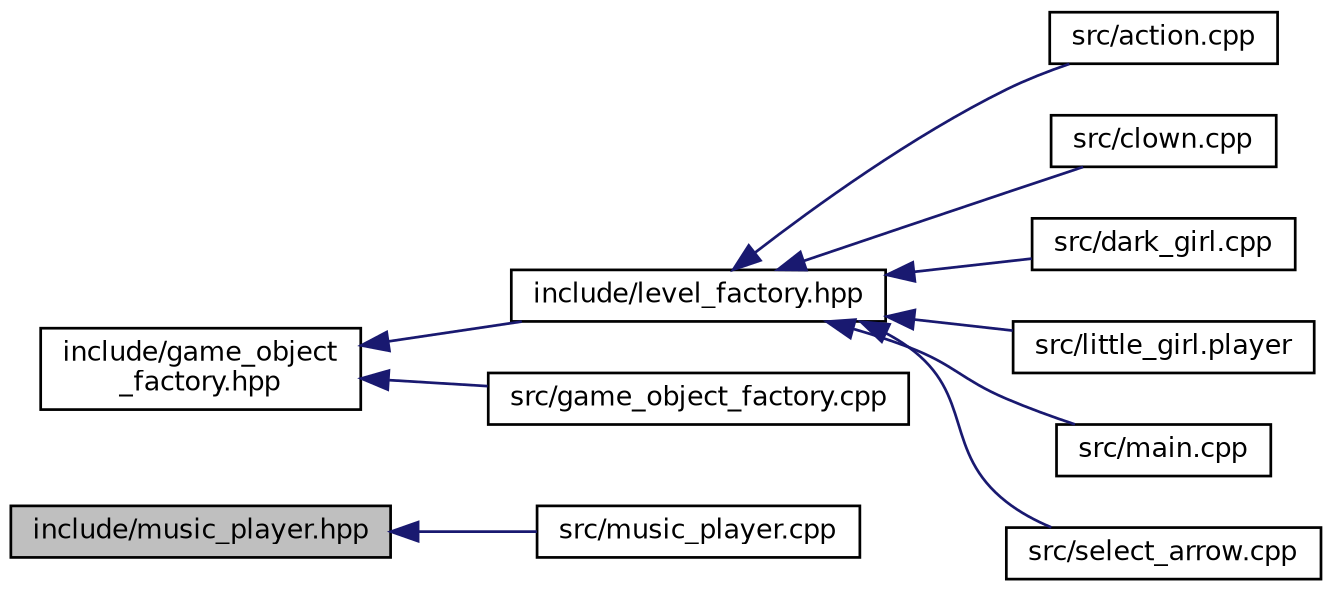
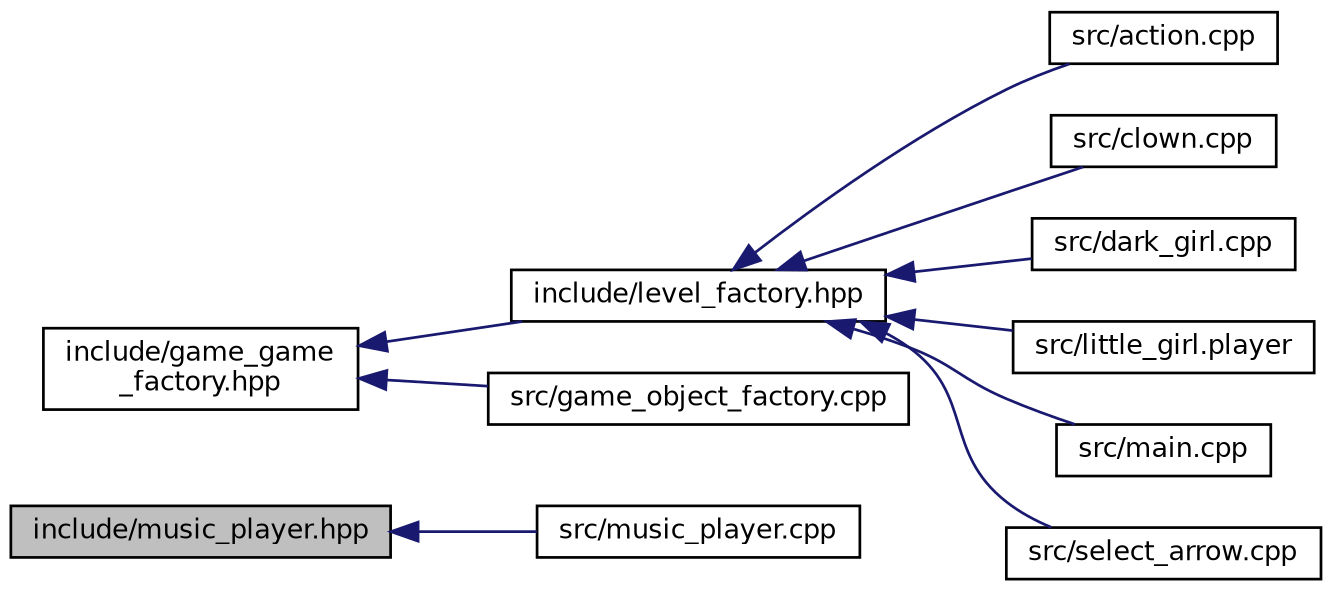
(201, 369) -> (201, 369)
